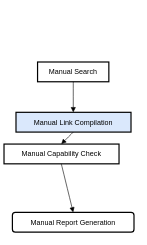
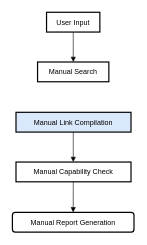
none -> (73, 22)
none -> (73, 32)
(73, 106) -> none
(62, 154) -> (74, 172)
